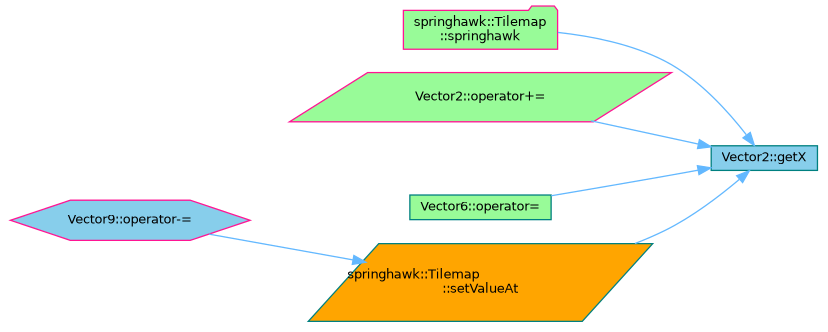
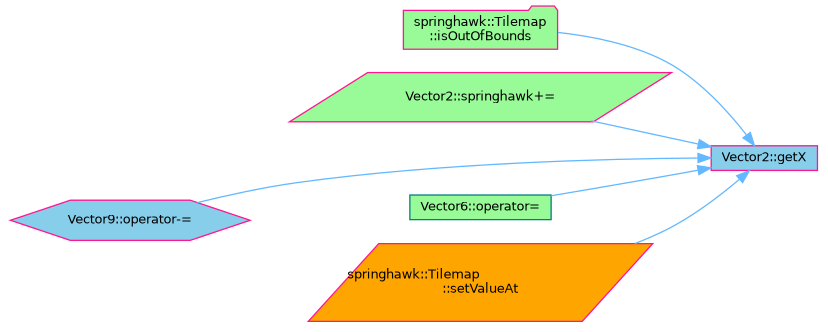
(480, 30) -> (480, 30)
(480, 97) -> (480, 97)
(764, 158) -> (764, 158)
(281, 247) -> (446, 168)
(480, 282) -> (480, 282)
